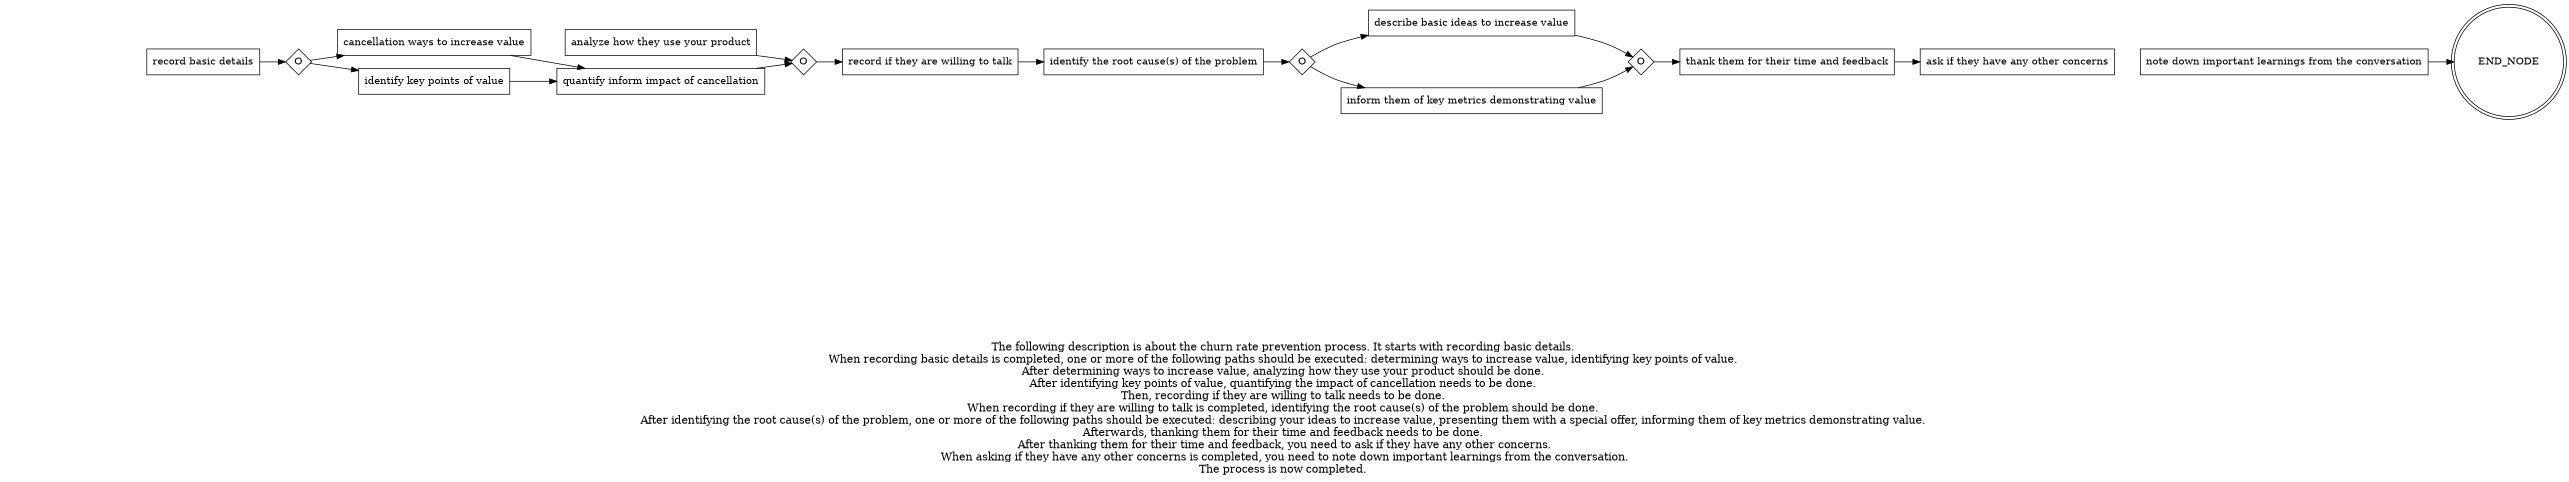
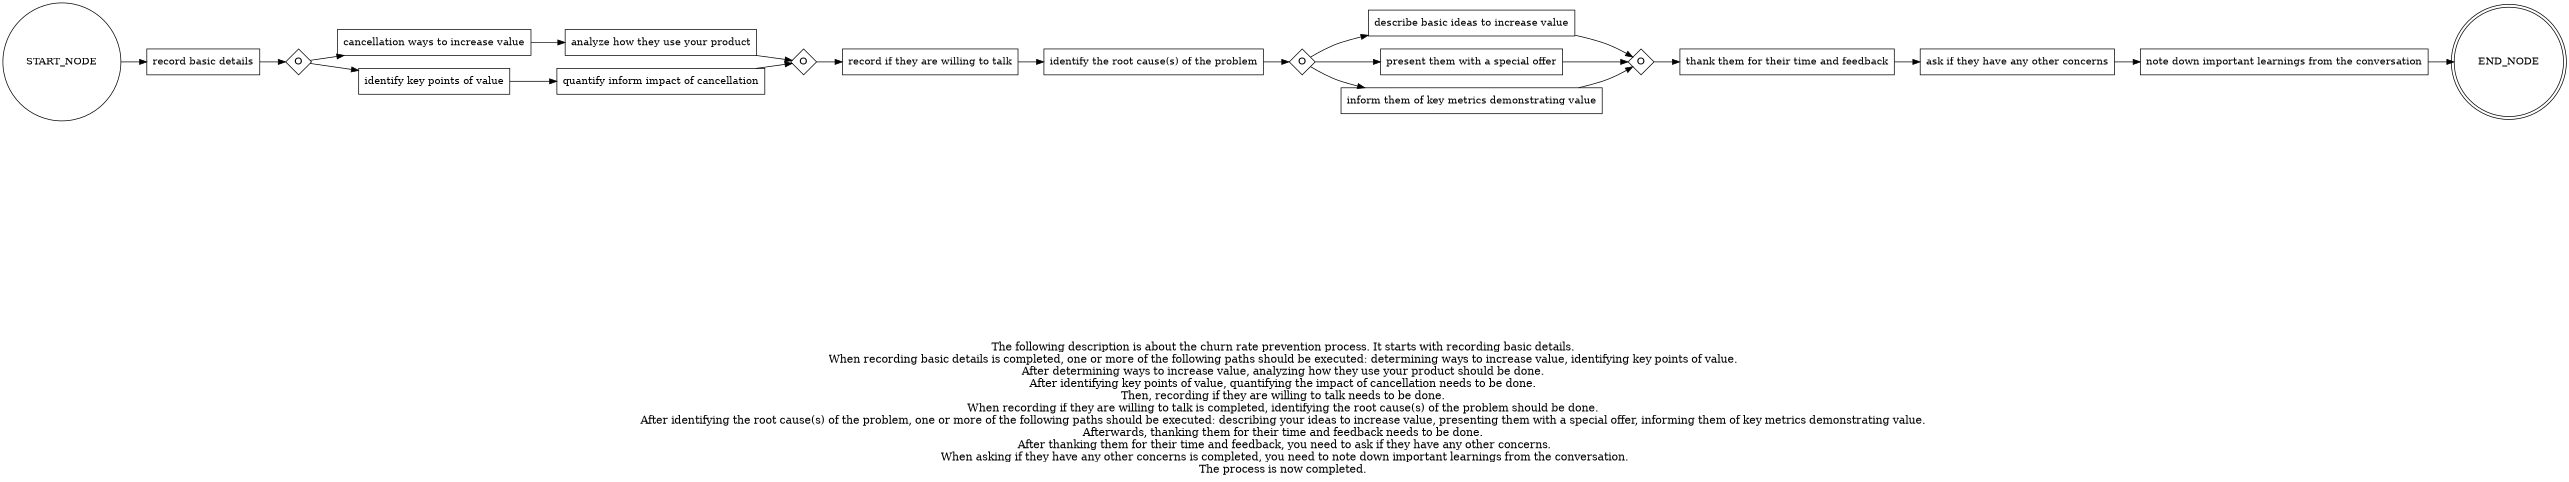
(544, 61) -> (544, 42)
none -> (62, 62)
none -> (1472, 62)
none -> (2124, 62)
